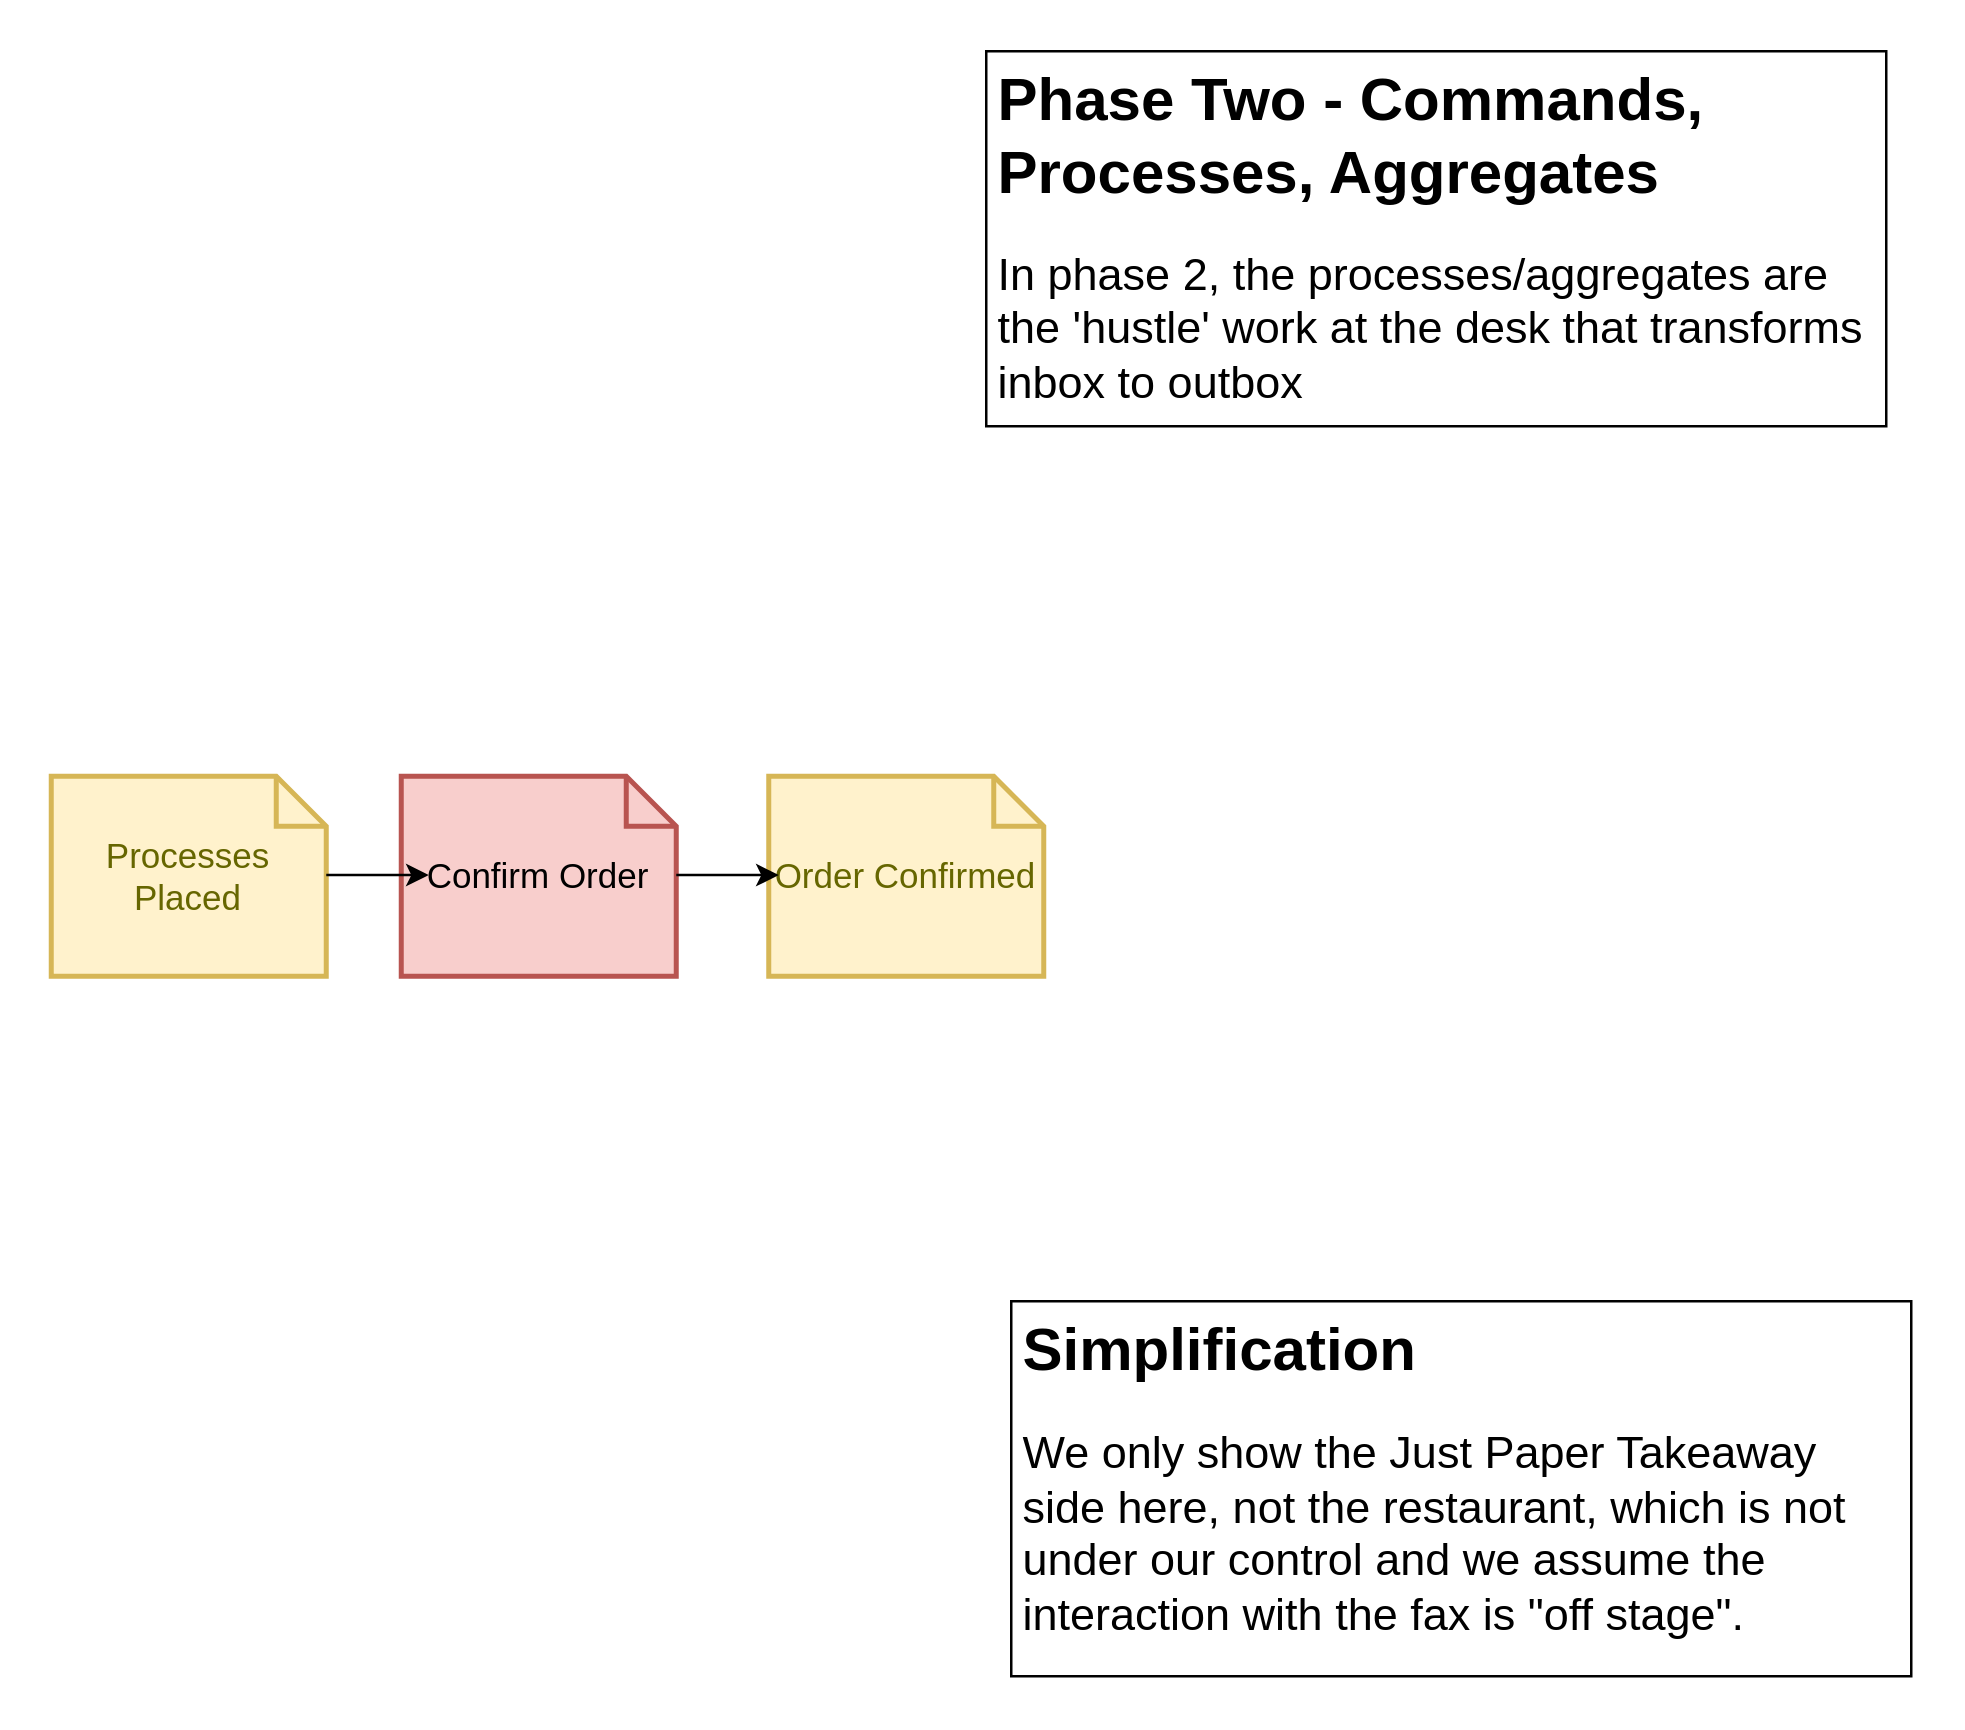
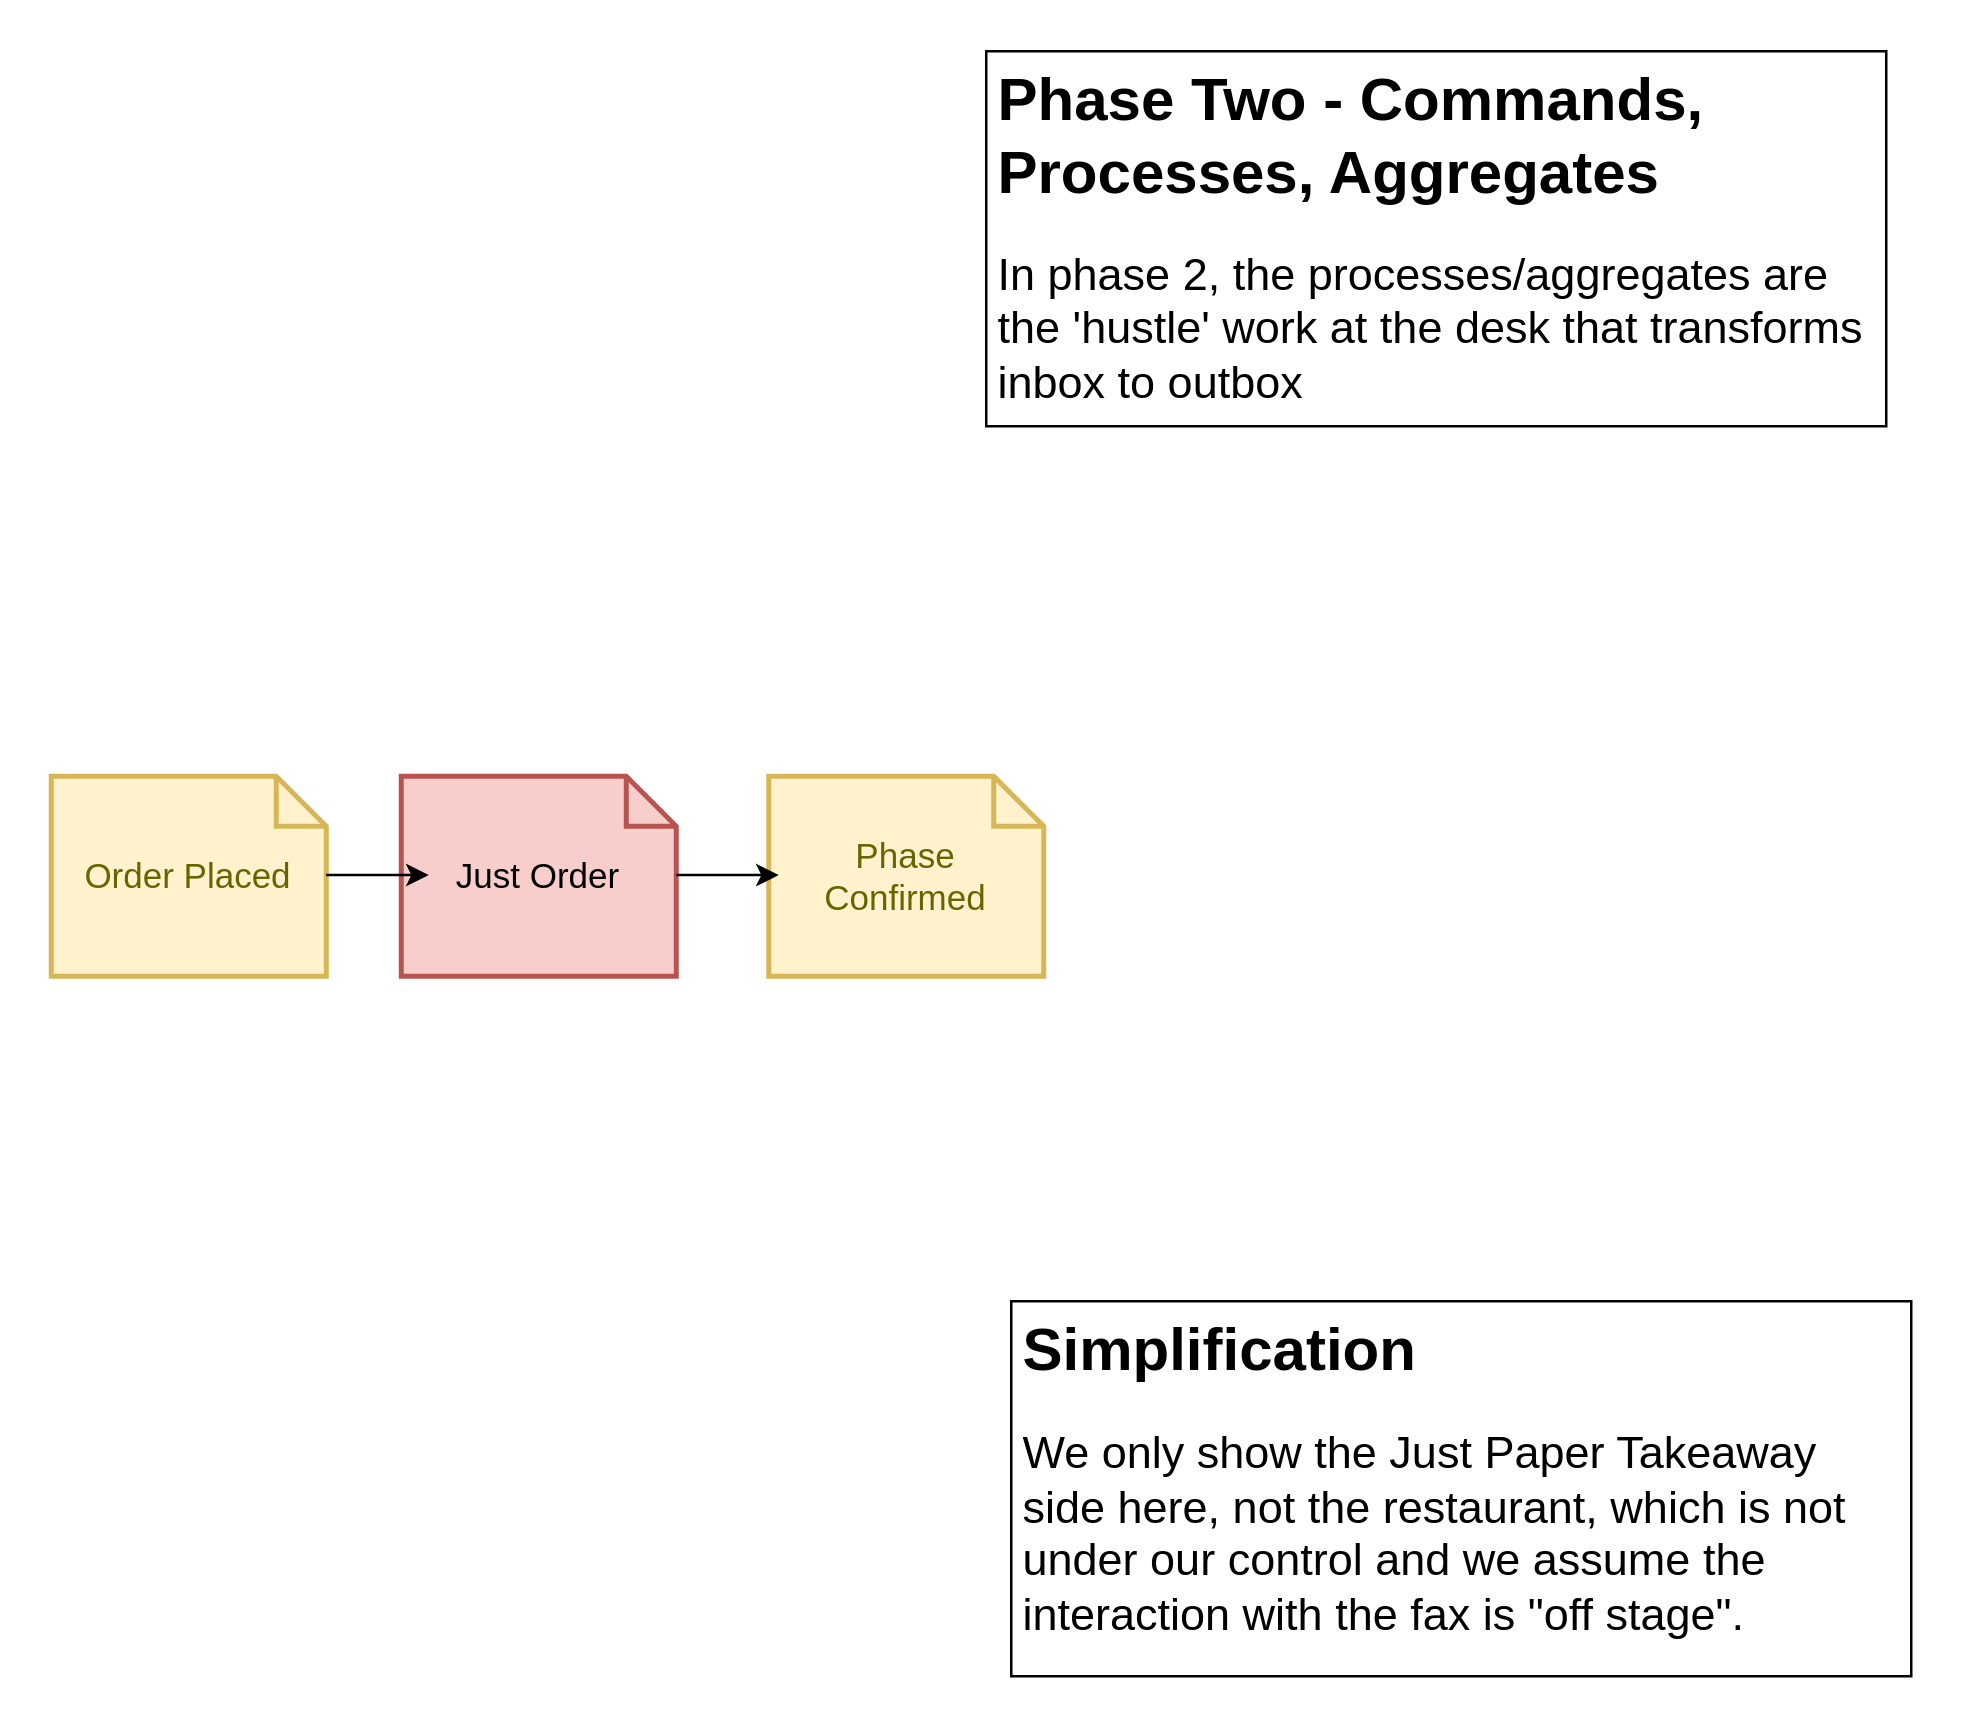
(189, 876) -> (189, 876)
(539, 876) -> (539, 876)
(906, 876) -> (906, 876)
